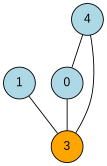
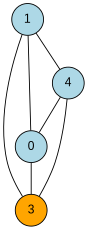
none -> (48, 51)
none -> (29, 83)
